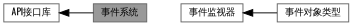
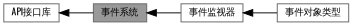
none -> (169, 13)
